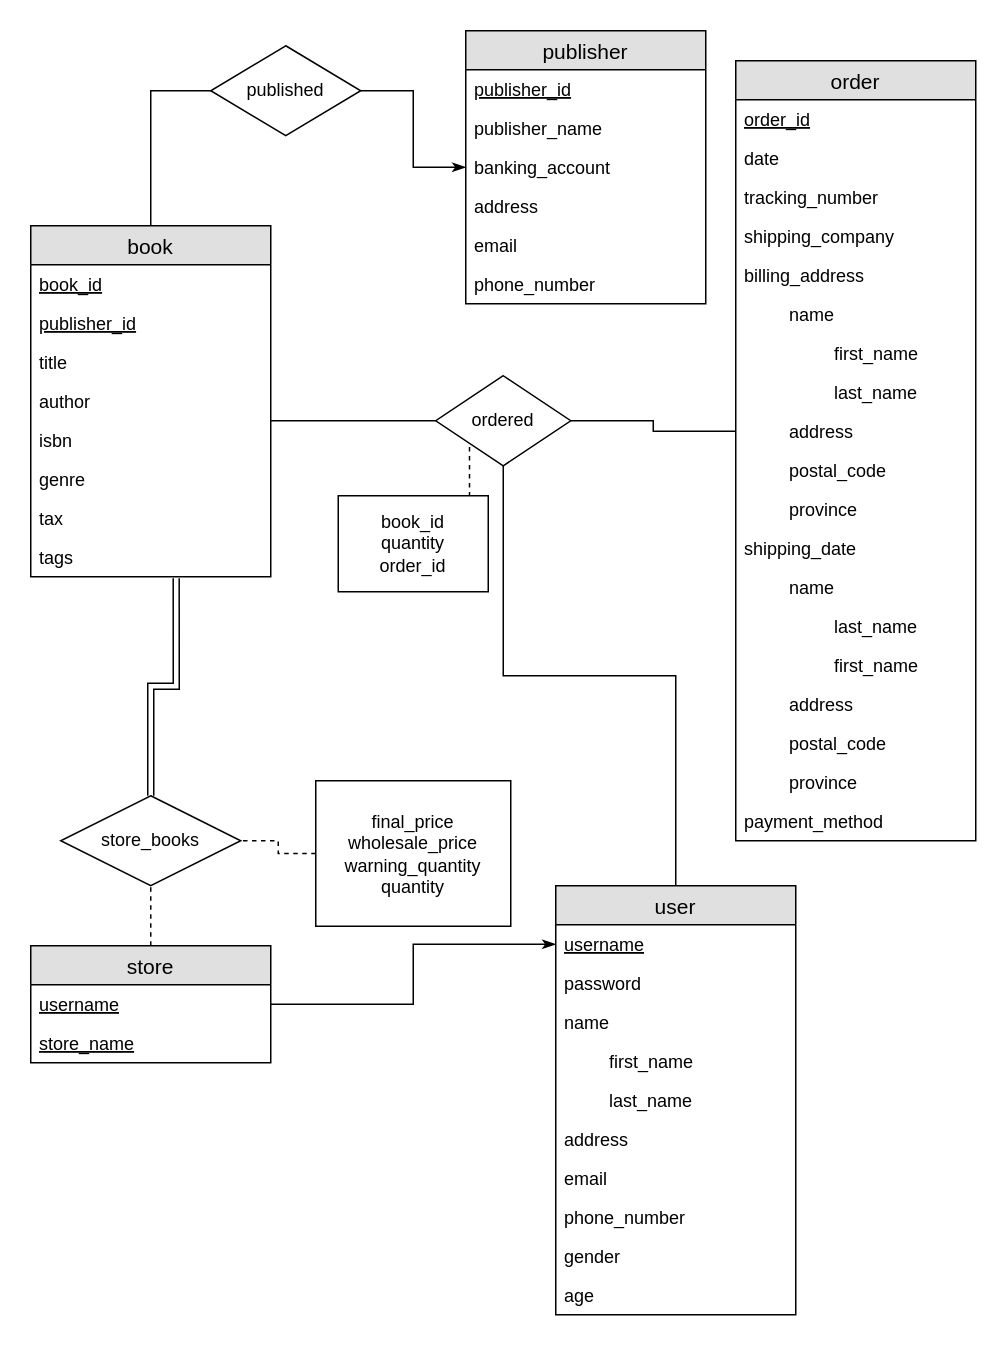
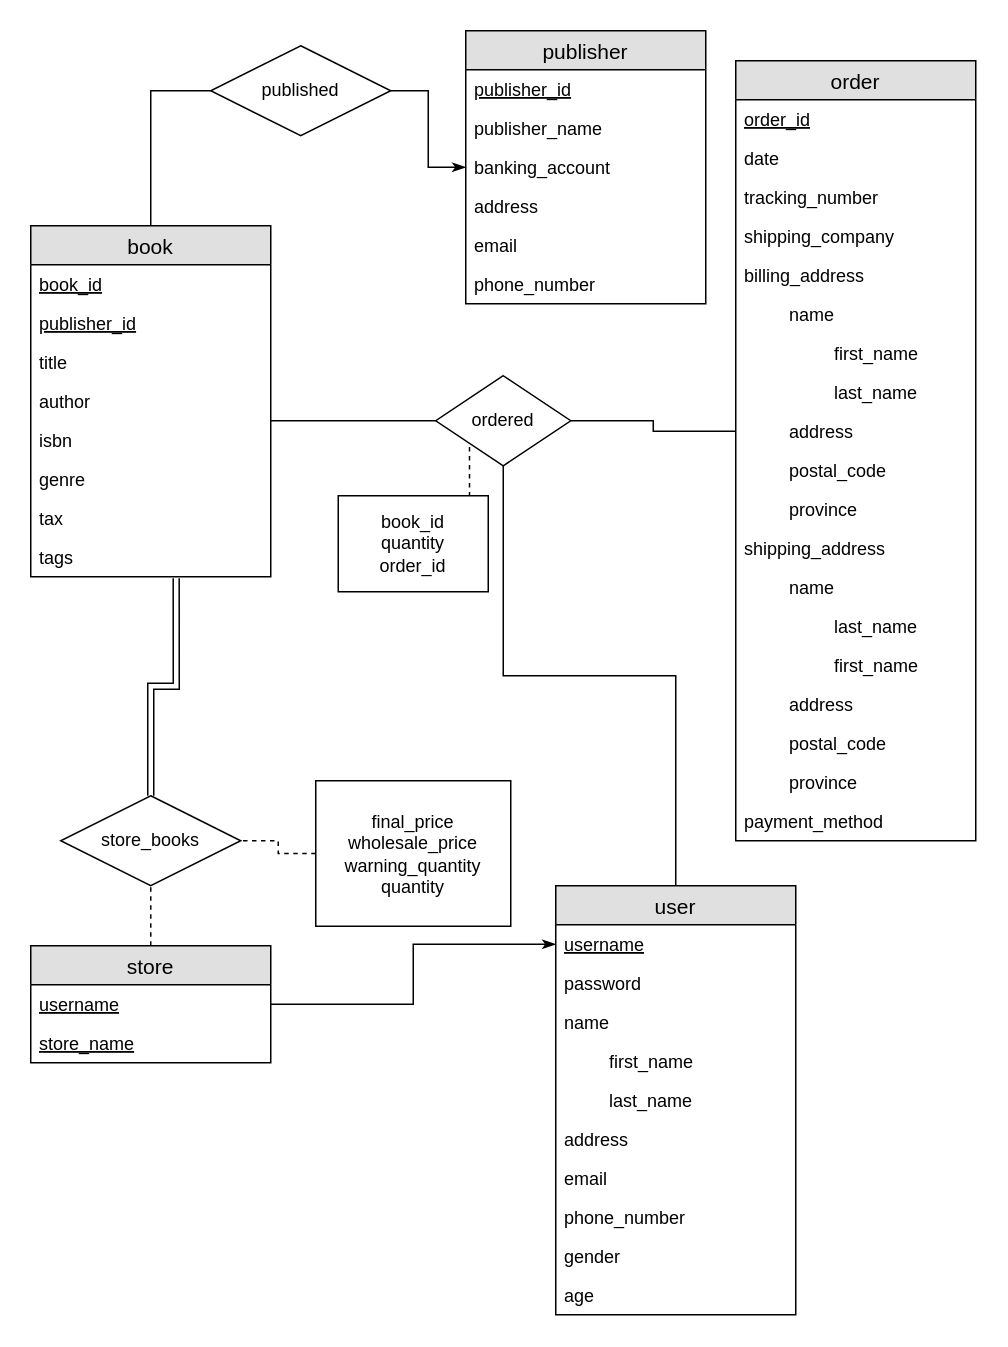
(286, 91) -> (301, 91)
(805, 549) -> (820, 549)
